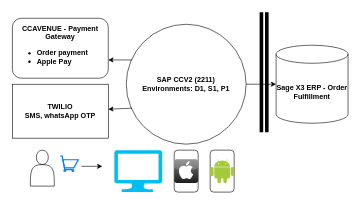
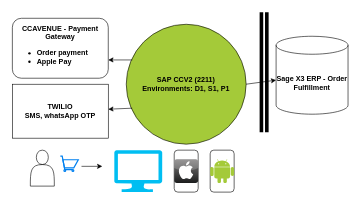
(186, 84) -> (186, 84)
(312, 84) -> (312, 75)
